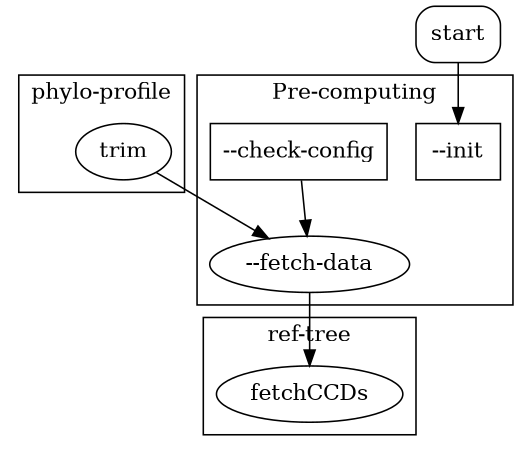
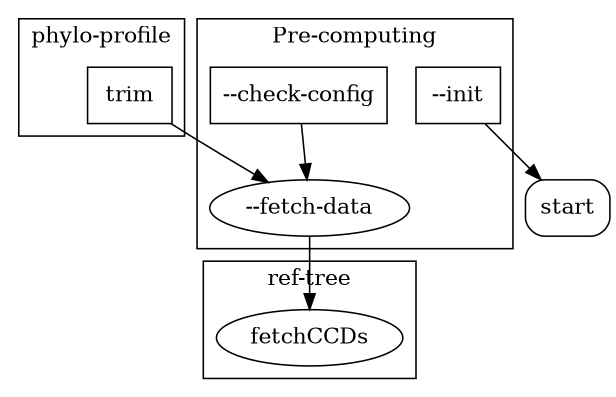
(458, 85) -> (503, 142)
(124, 152) -> (130, 95)
